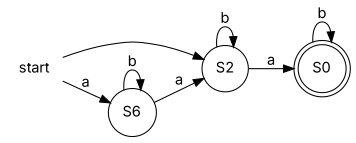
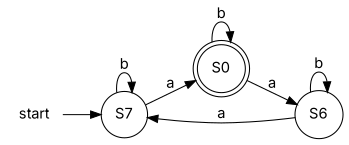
(225, 69) -> (124, 115)
(82, 90) -> (267, 90)
